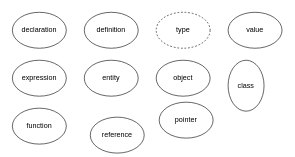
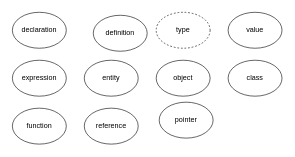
(111, 30) -> (120, 33)
(246, 86) -> (255, 78)
(117, 135) -> (111, 126)
